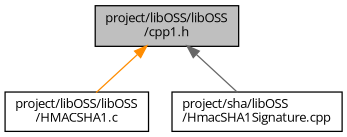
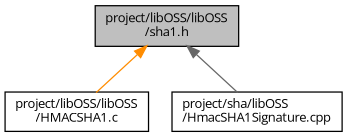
(167, 26) -> (167, 26)
